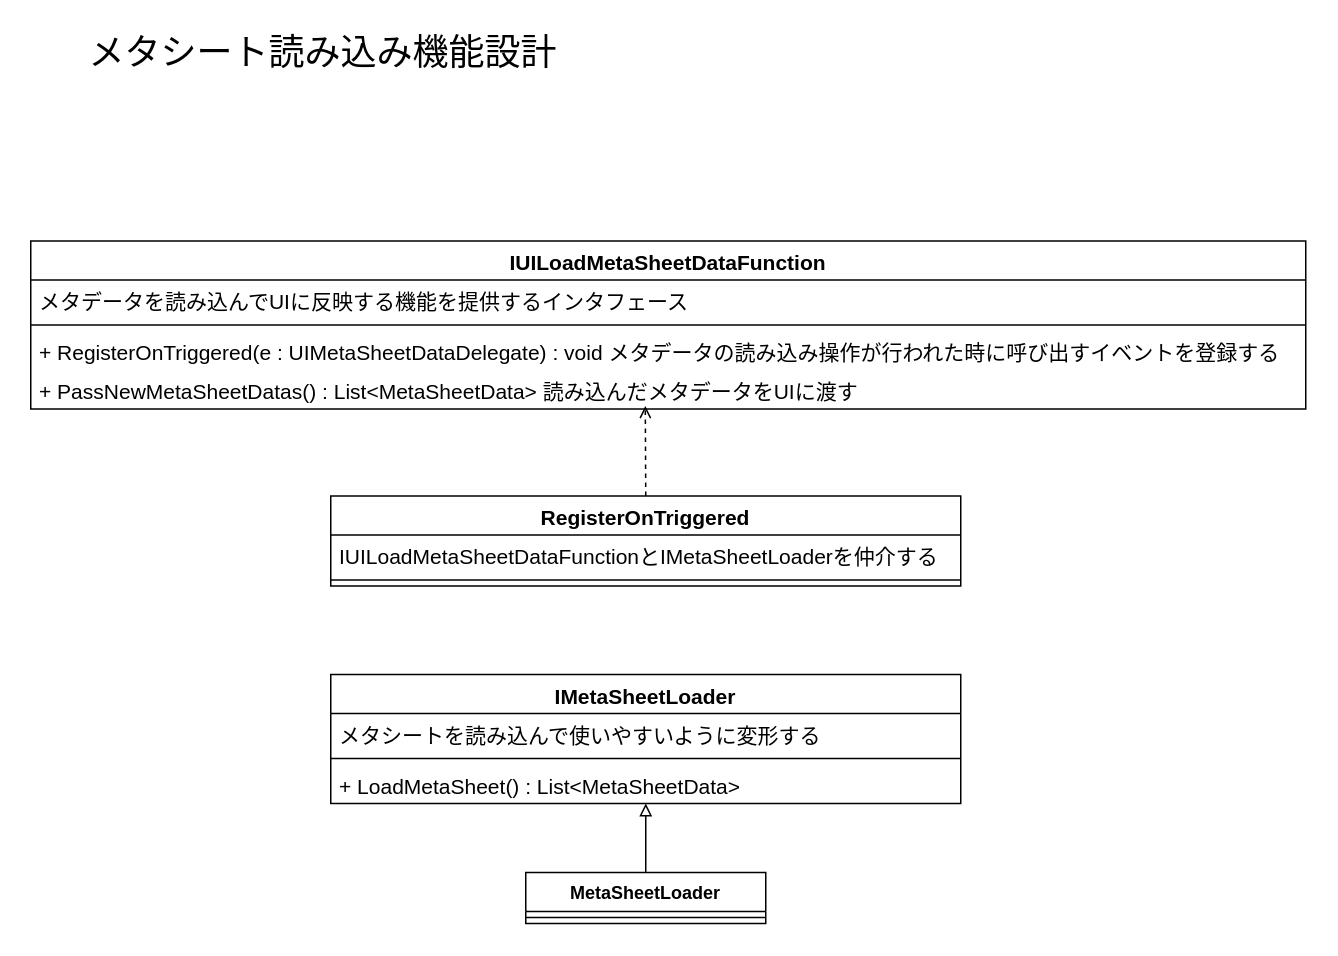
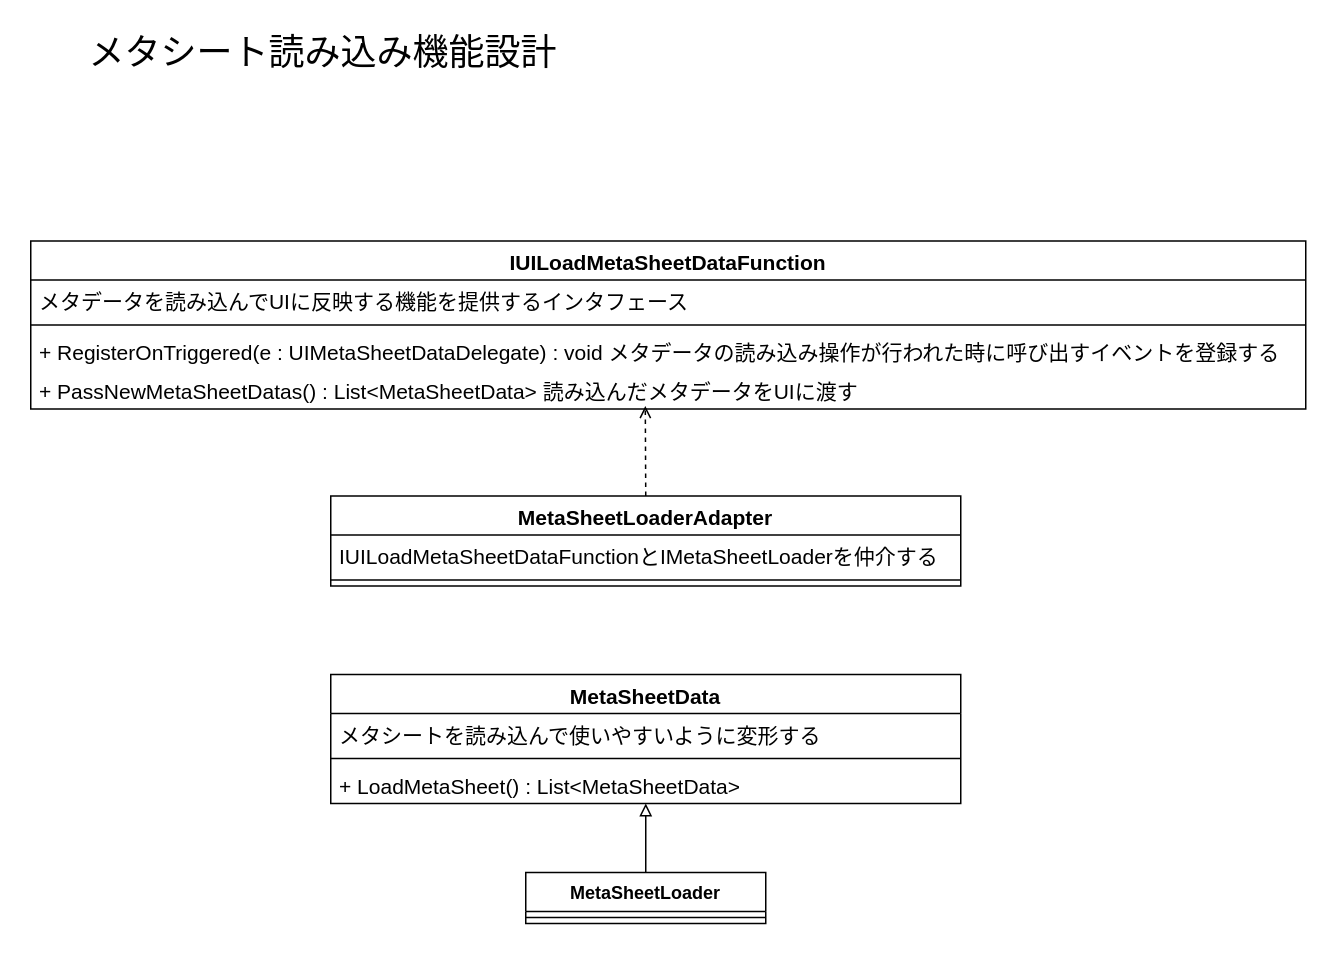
(645, 518) -> (645, 518)
(645, 697) -> (645, 697)
